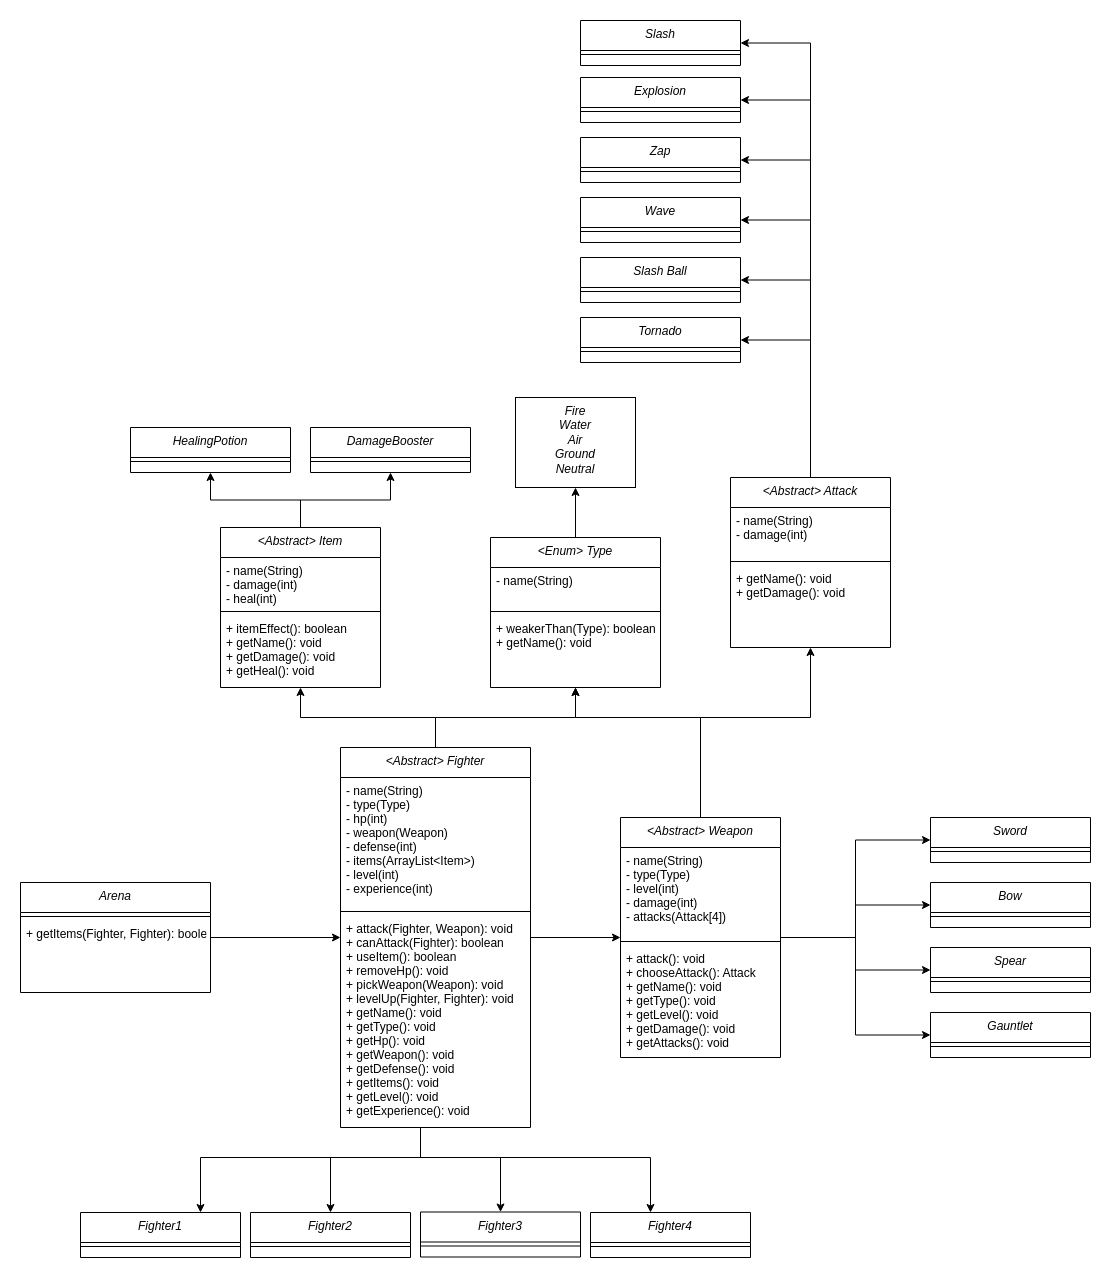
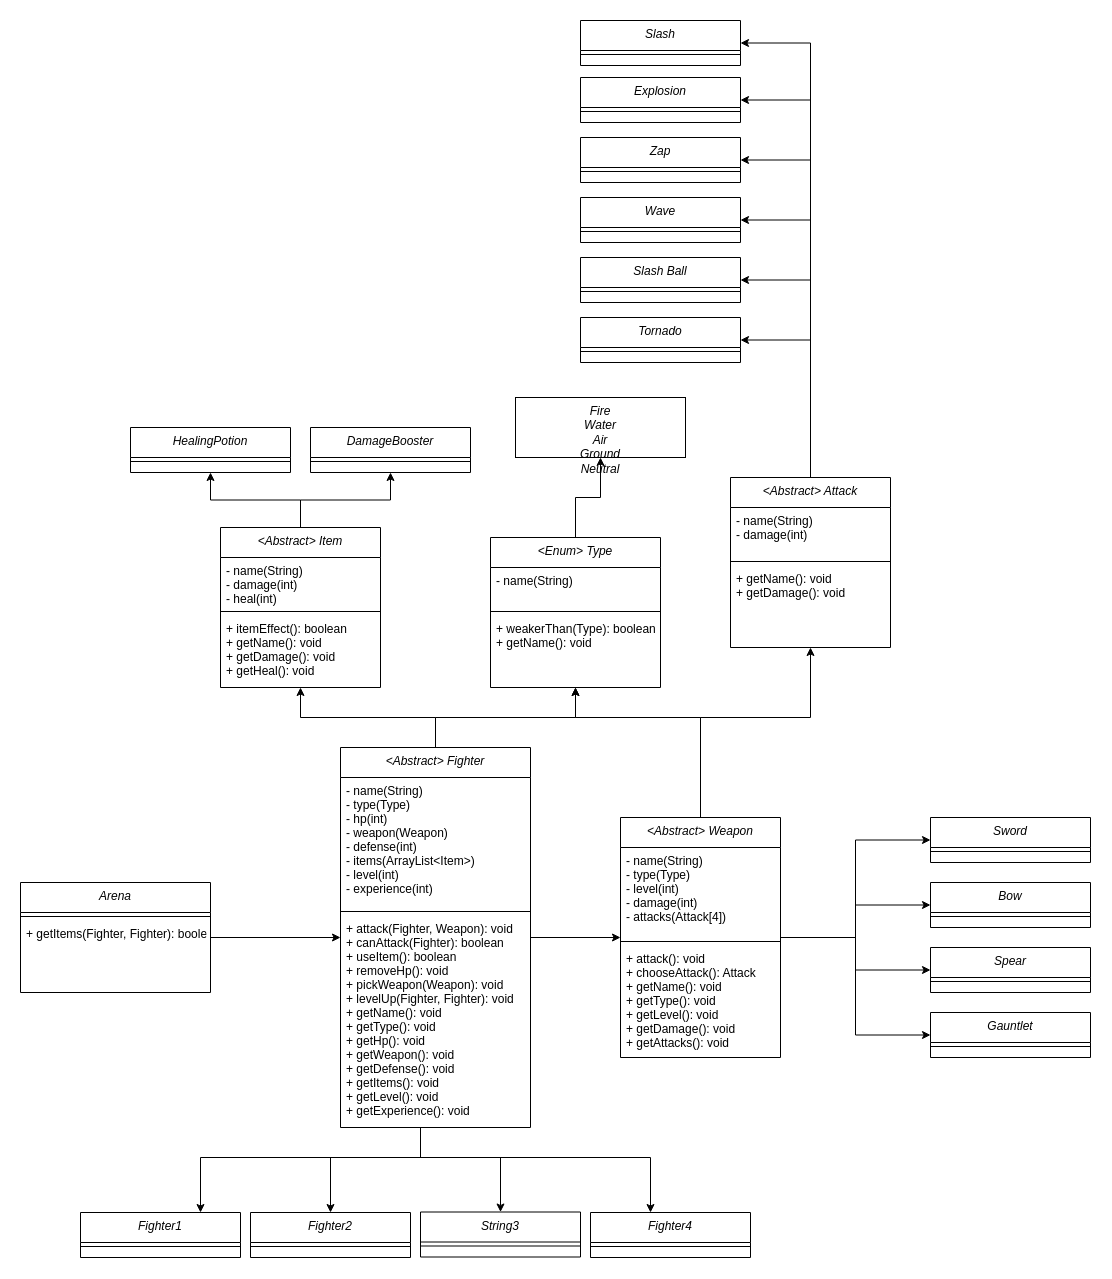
(576, 443) -> (601, 428)
(500, 1226) -> (500, 1226)
